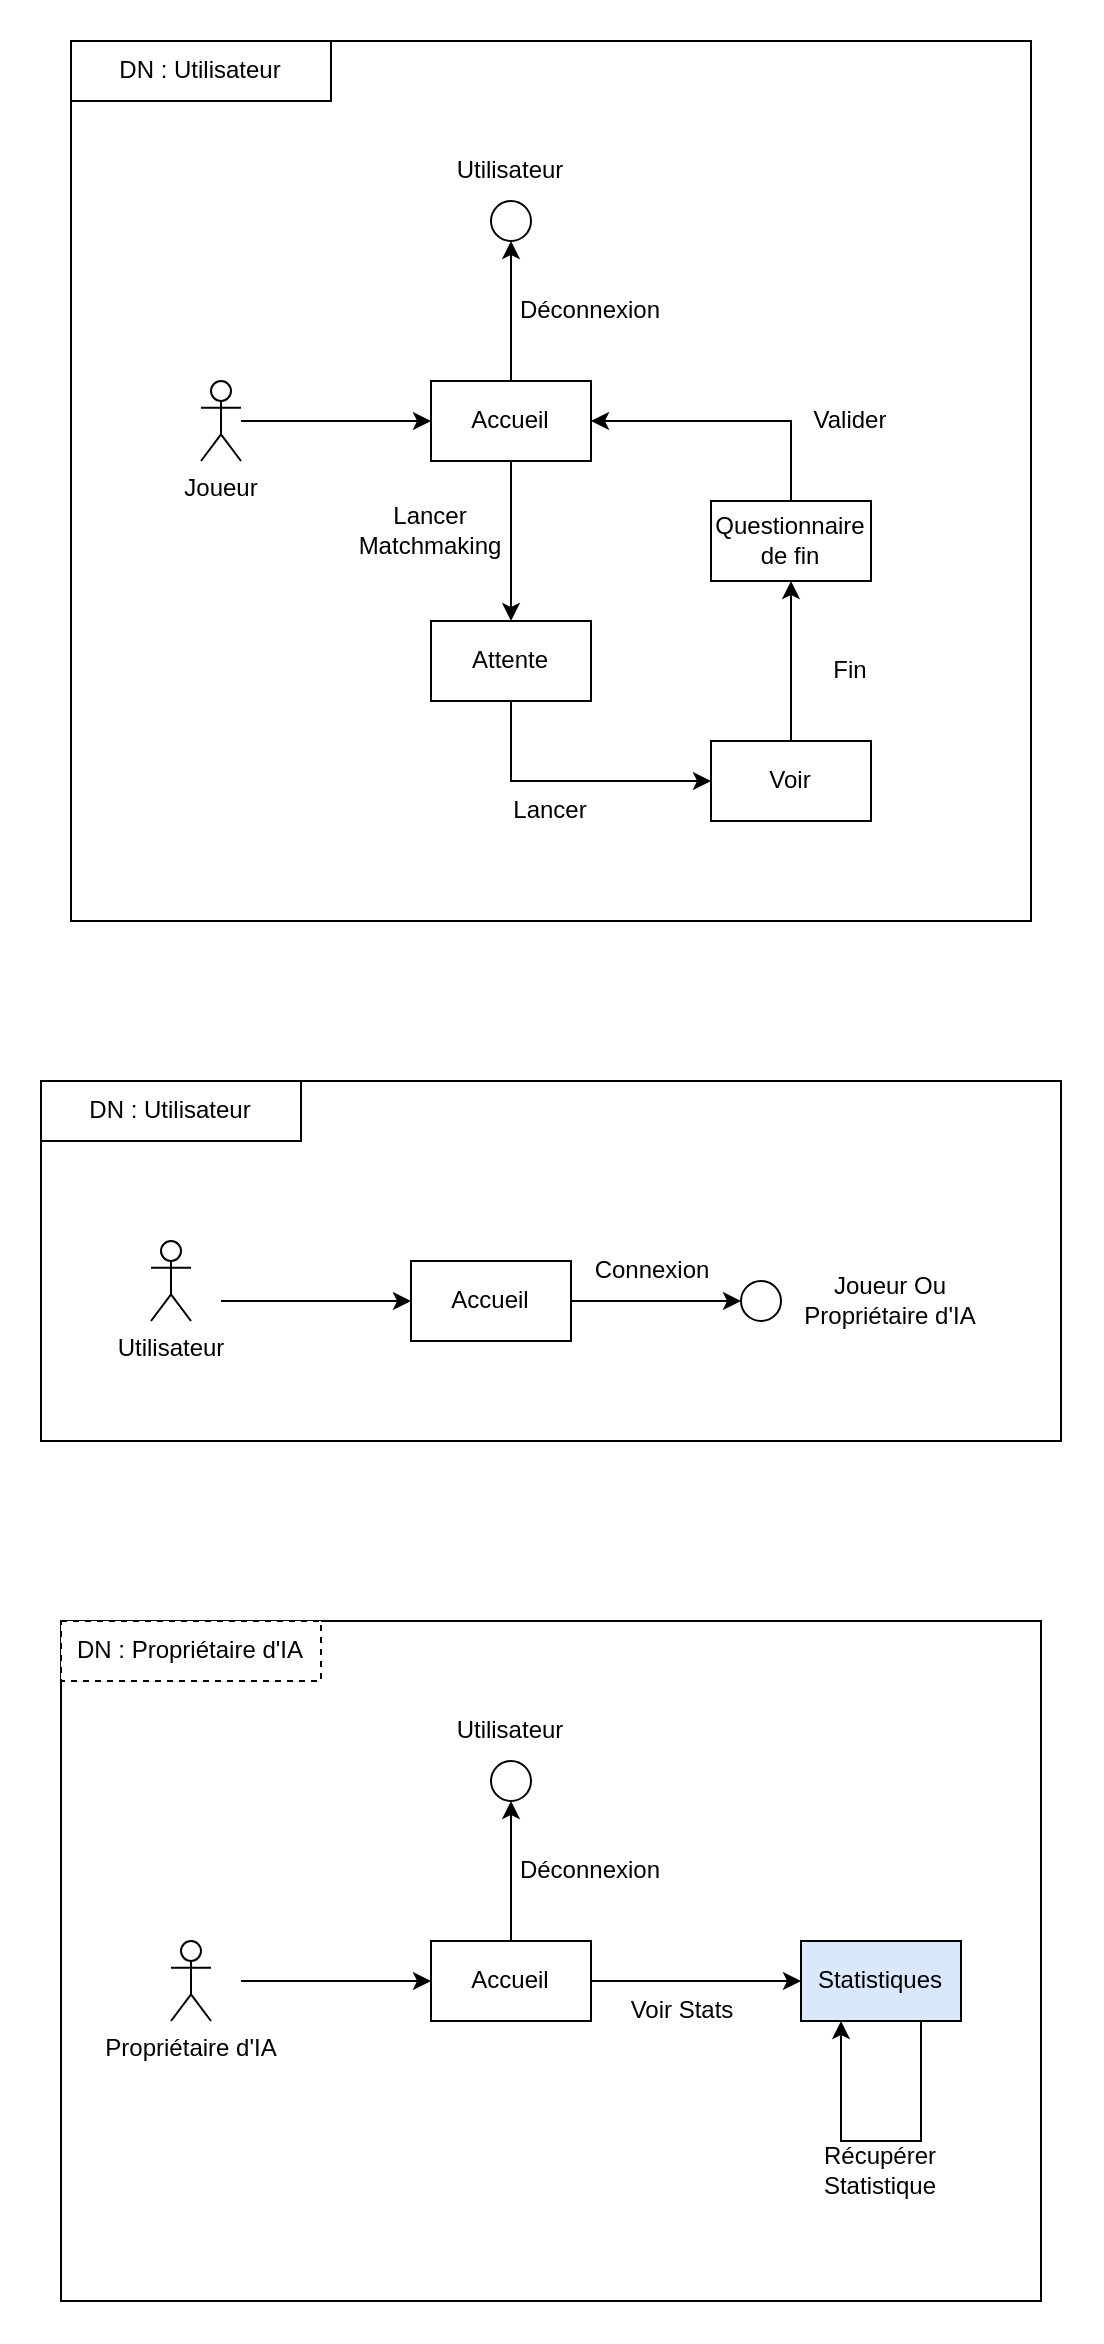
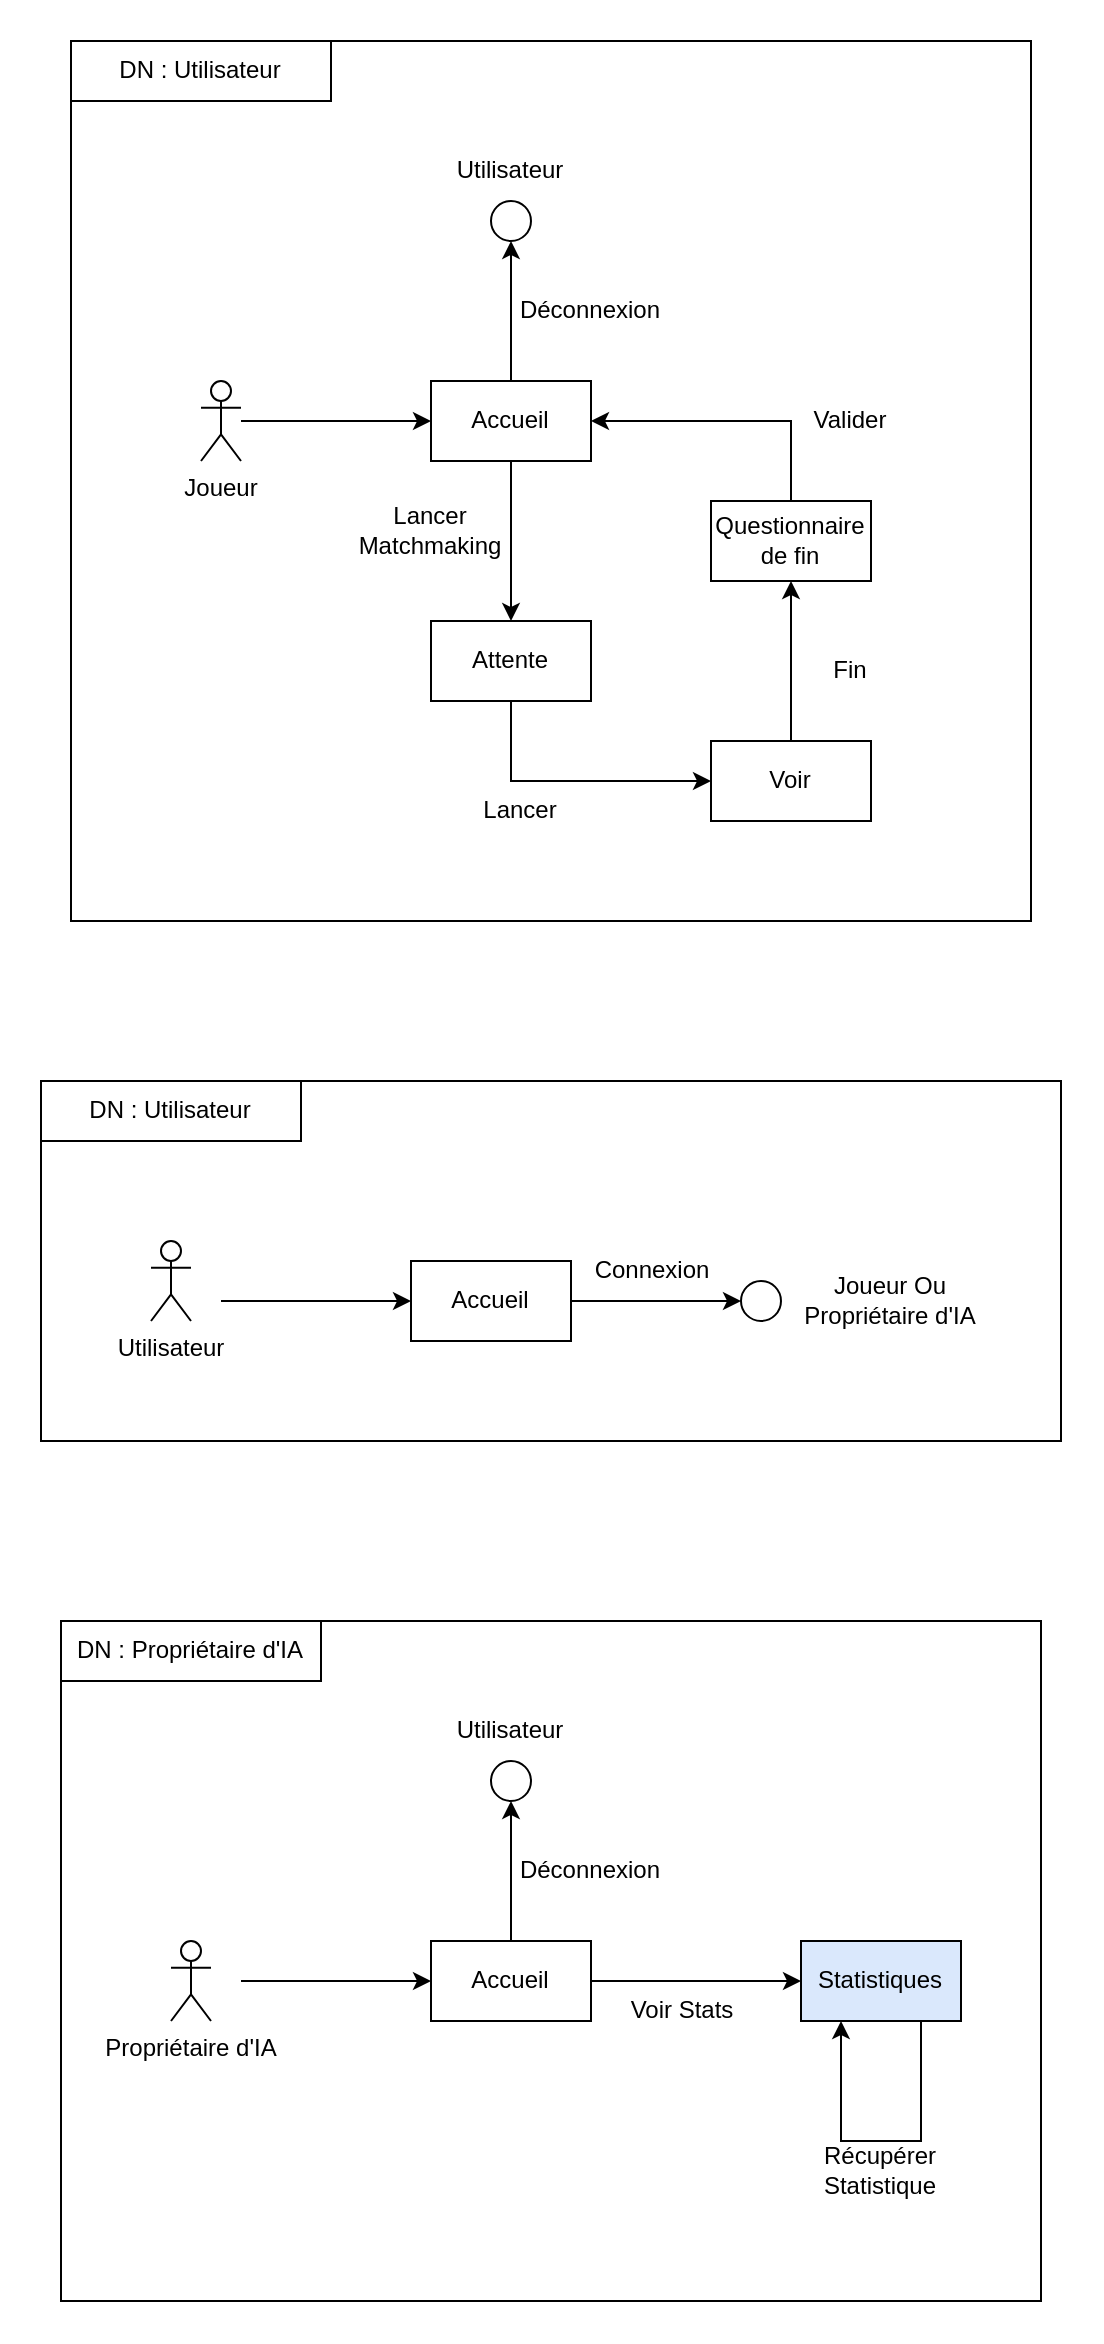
(551, 811) -> (521, 811)
(191, 1651) -> (191, 1651)
